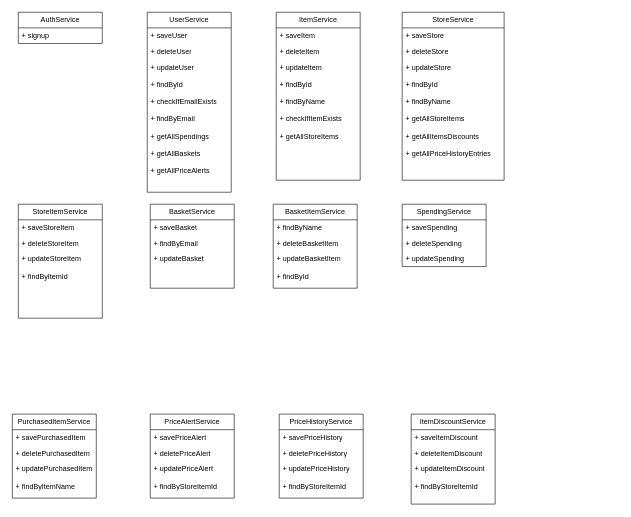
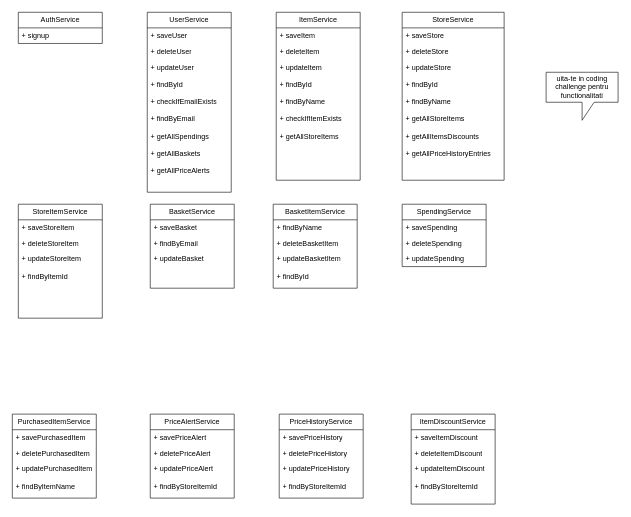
none -> (582, 96)
